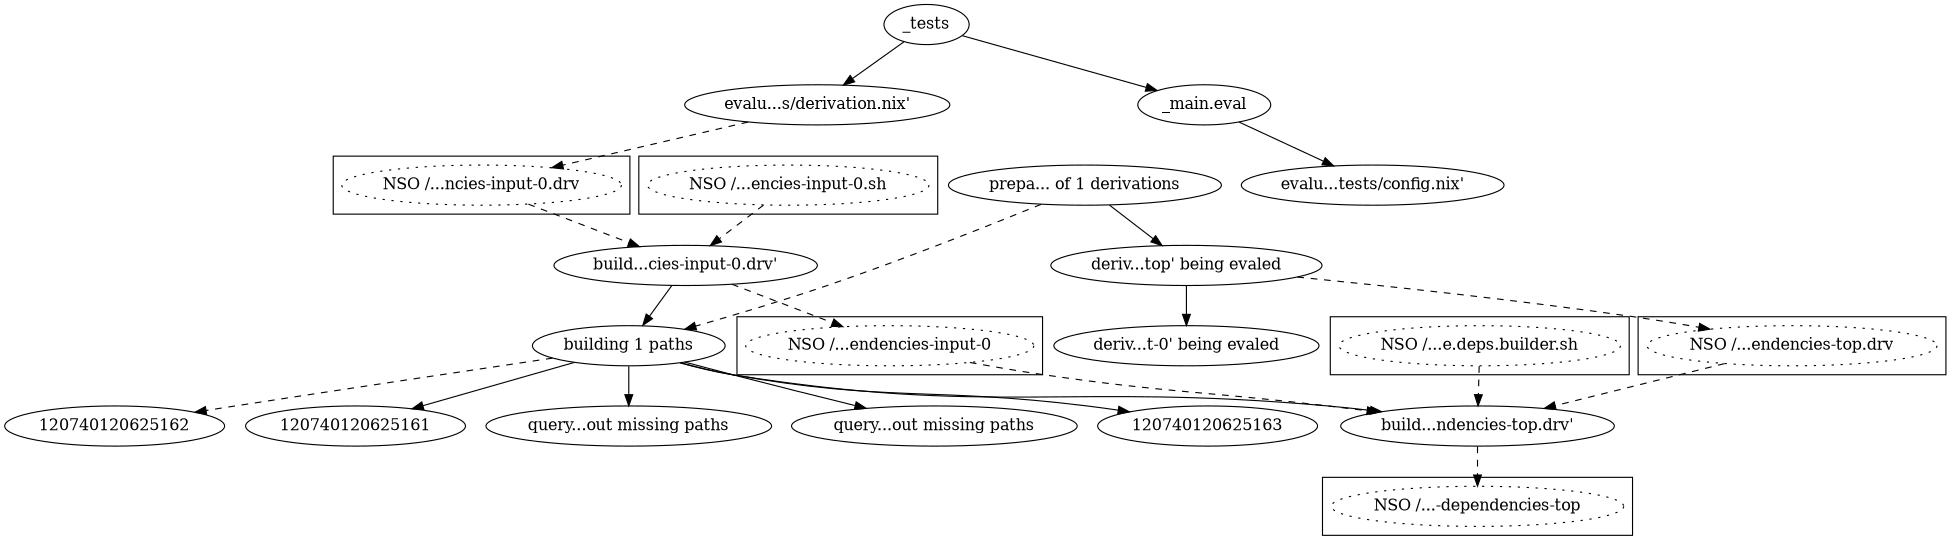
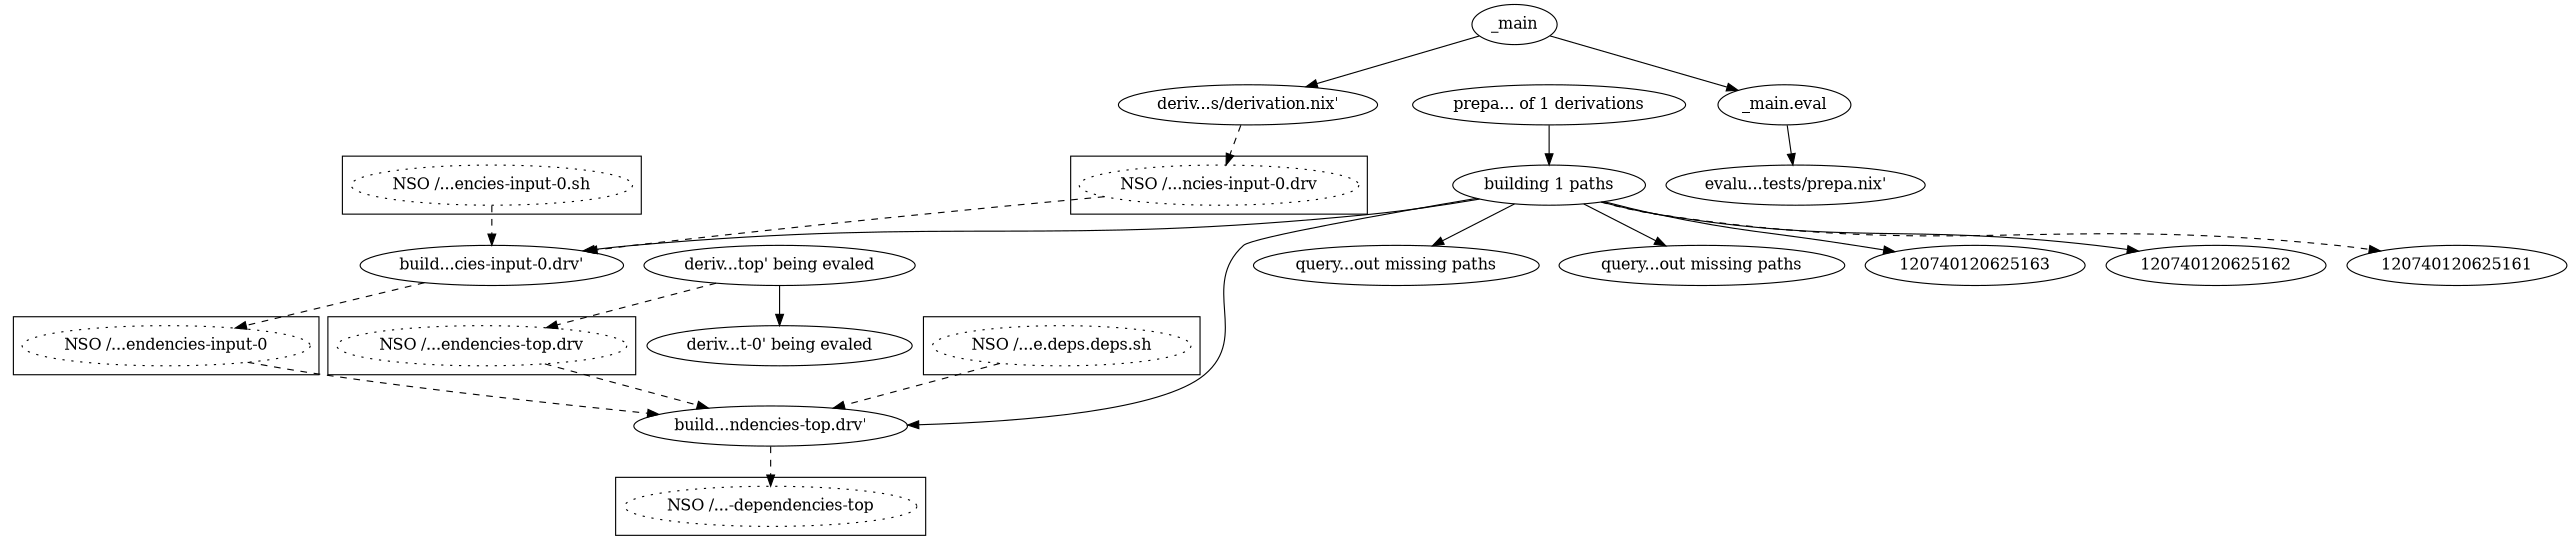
(927, 25) -> (1515, 25)
(817, 105) -> (1248, 105)
(1373, 185) -> (1796, 185)
(1131, 222) -> none
(870, 270) -> (1549, 140)
(661, 301) -> (1037, 231)
(1480, 346) -> (1062, 346)
(379, 384) -> (1864, 233)
(499, 384) -> (2061, 234)
